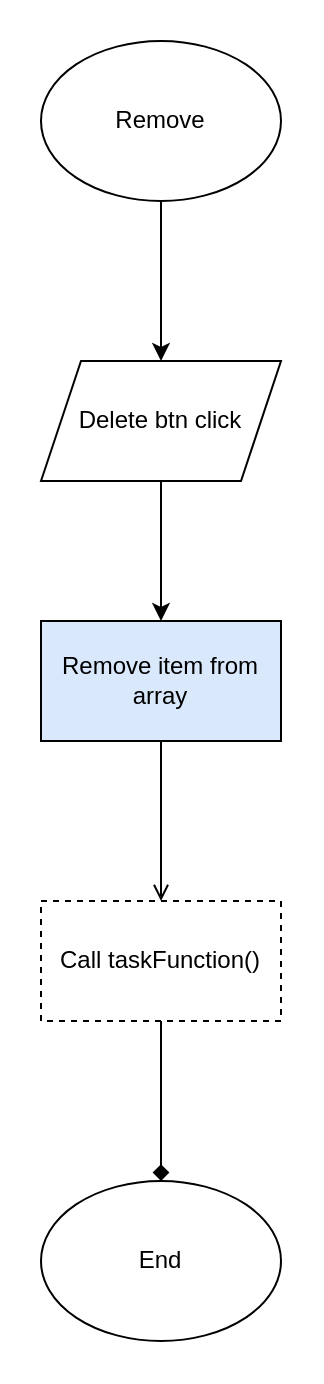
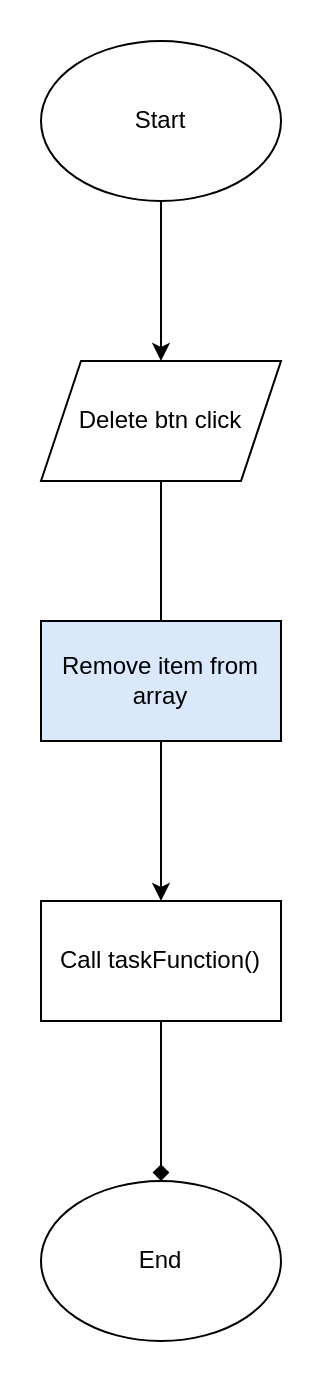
(161, 121) -> (161, 121)
(161, 606) -> (161, 611)
(161, 888) -> (161, 886)
(161, 961) -> (161, 961)
